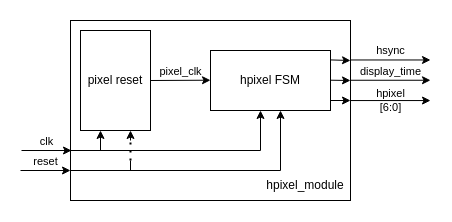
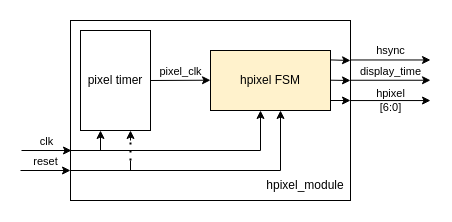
(116, 81) -> (116, 81)
(271, 81) -> (271, 81)
